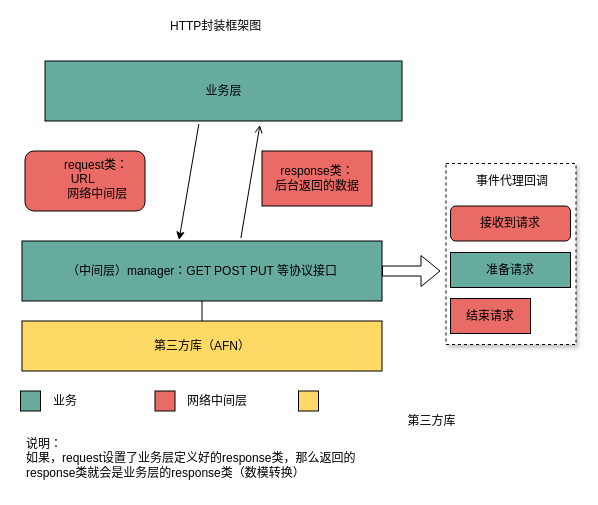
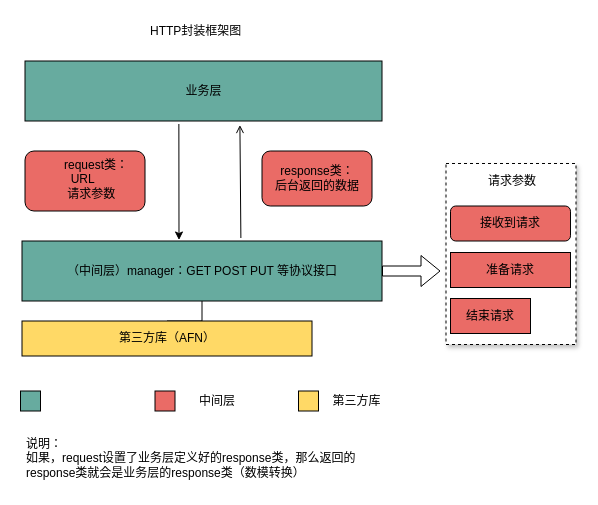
(224, 26) -> (204, 31)
(224, 91) -> (204, 91)
(317, 179) -> (317, 179)
(100, 180) -> (100, 180)
(513, 182) -> (513, 182)
(511, 270) -> (511, 270)
(202, 346) -> (167, 339)
(65, 401) -> none
(218, 402) -> (218, 402)
(432, 421) -> (357, 401)
